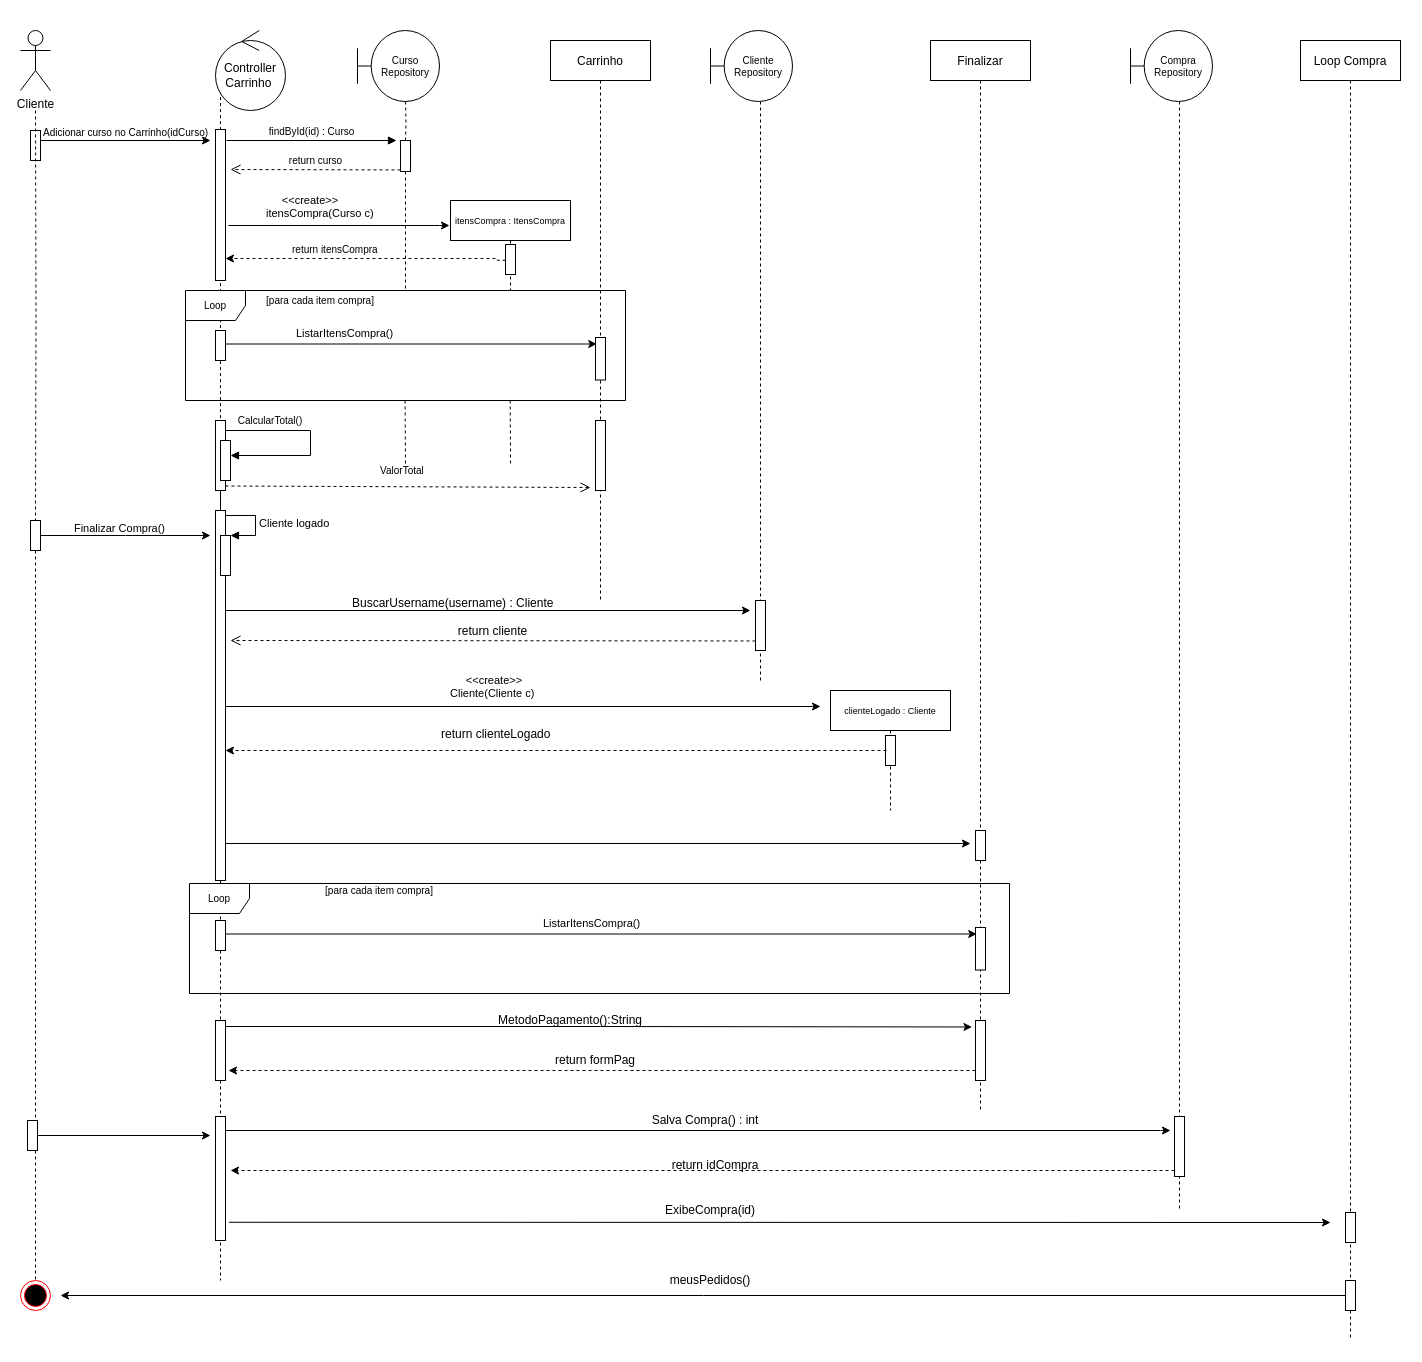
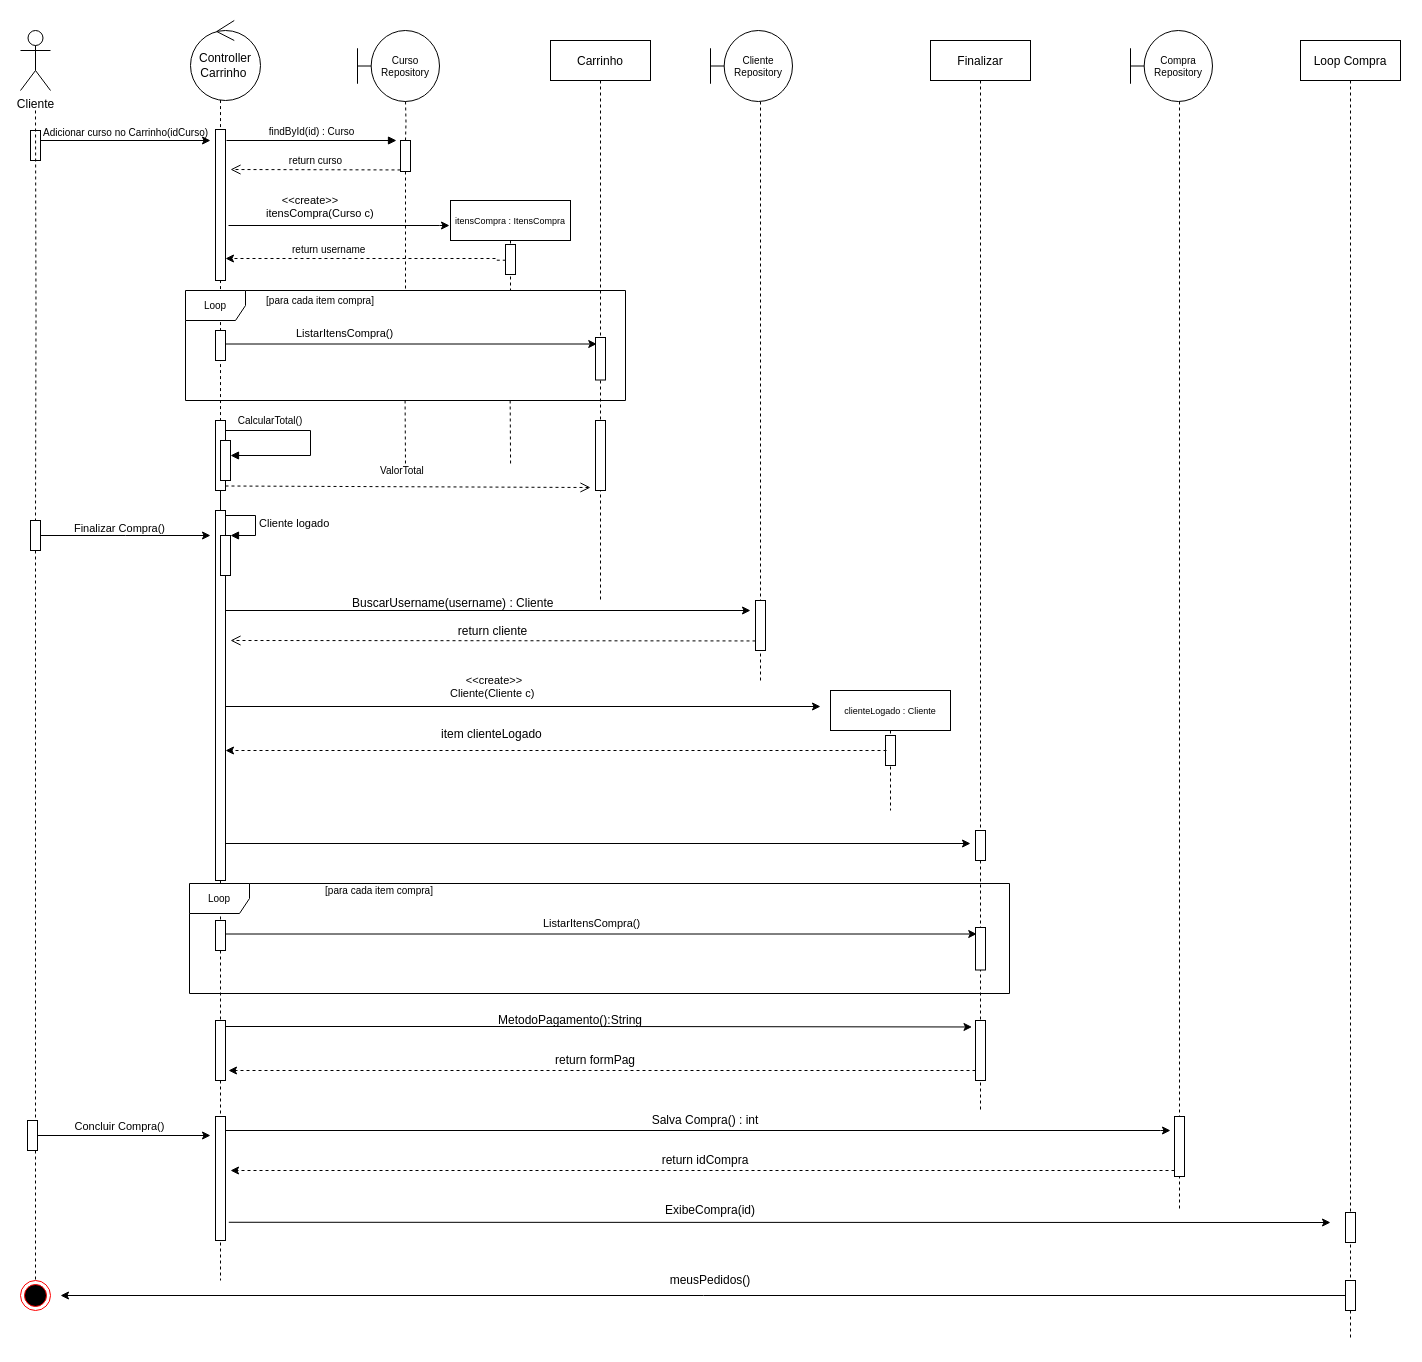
(251, 71) -> (226, 61)
(340, 257) -> (333, 251)
(502, 742) -> (496, 735)
none -> (120, 1127)
(716, 1166) -> (706, 1161)
